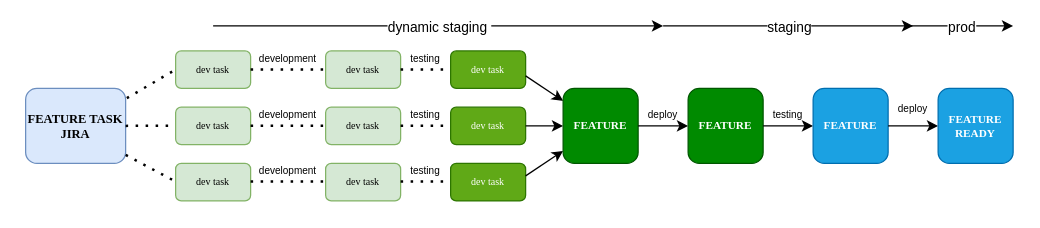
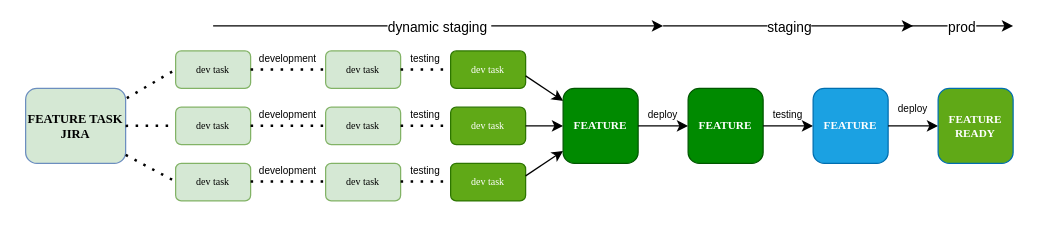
(76, 126) -> (76, 126)
(976, 126) -> (976, 126)
